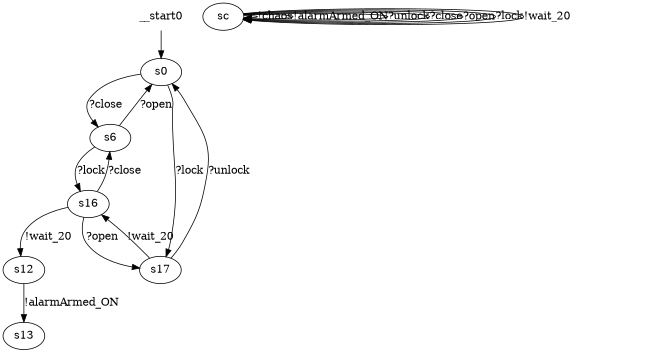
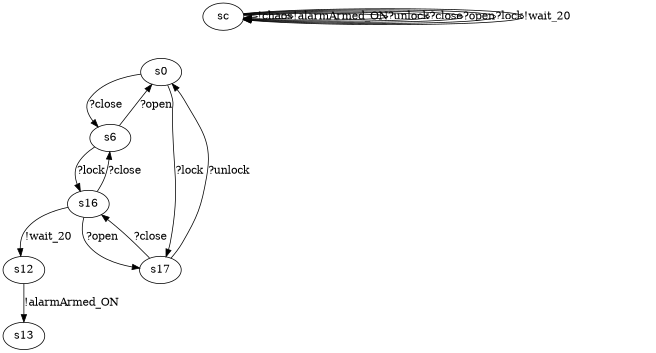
(161, 17) -> none
(151, 237) -> (151, 237)
